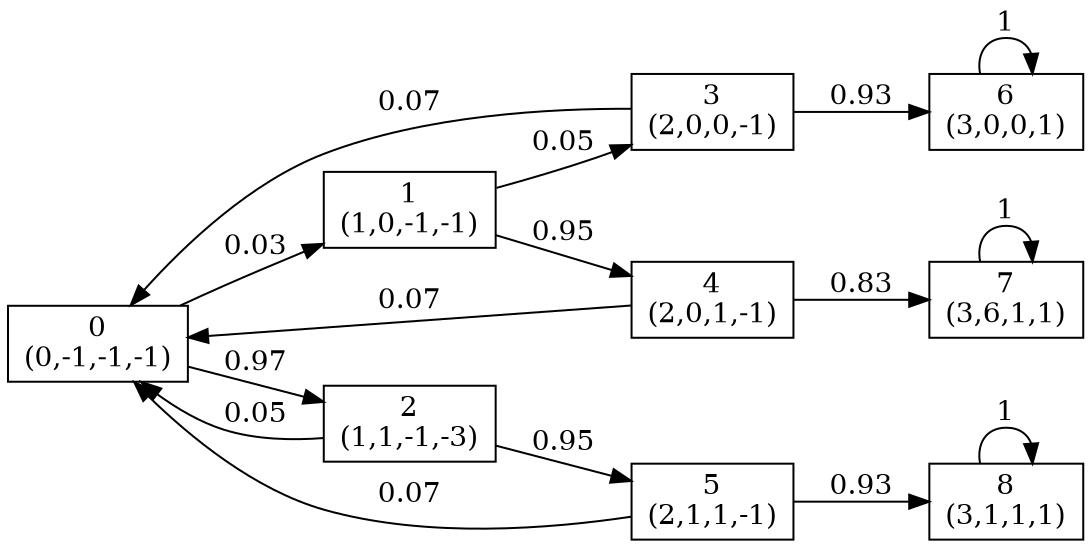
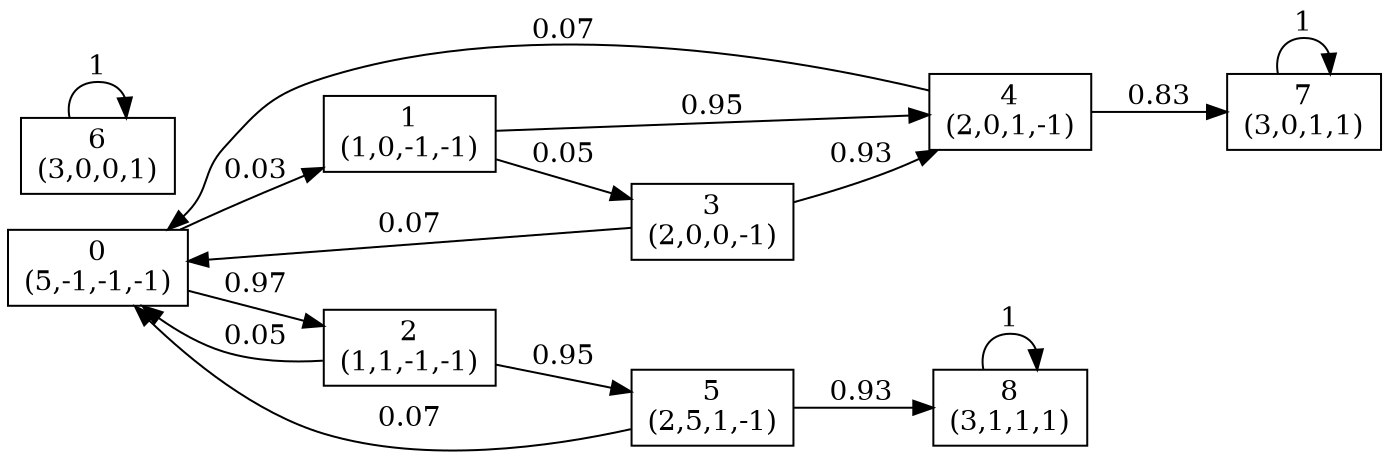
(851, 112) -> (857, 183)
(1006, 300) -> (1304, 112)
(98, 344) -> (98, 268)
(410, 424) -> (410, 348)
(713, 502) -> (713, 408)
